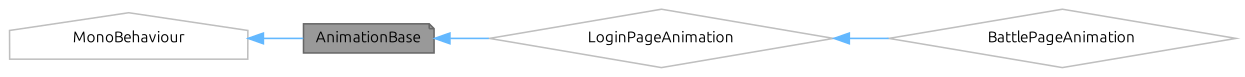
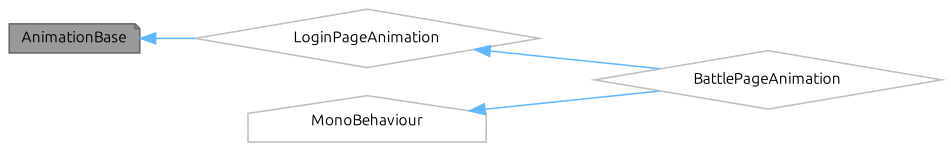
(283, 38) -> (573, 100)
